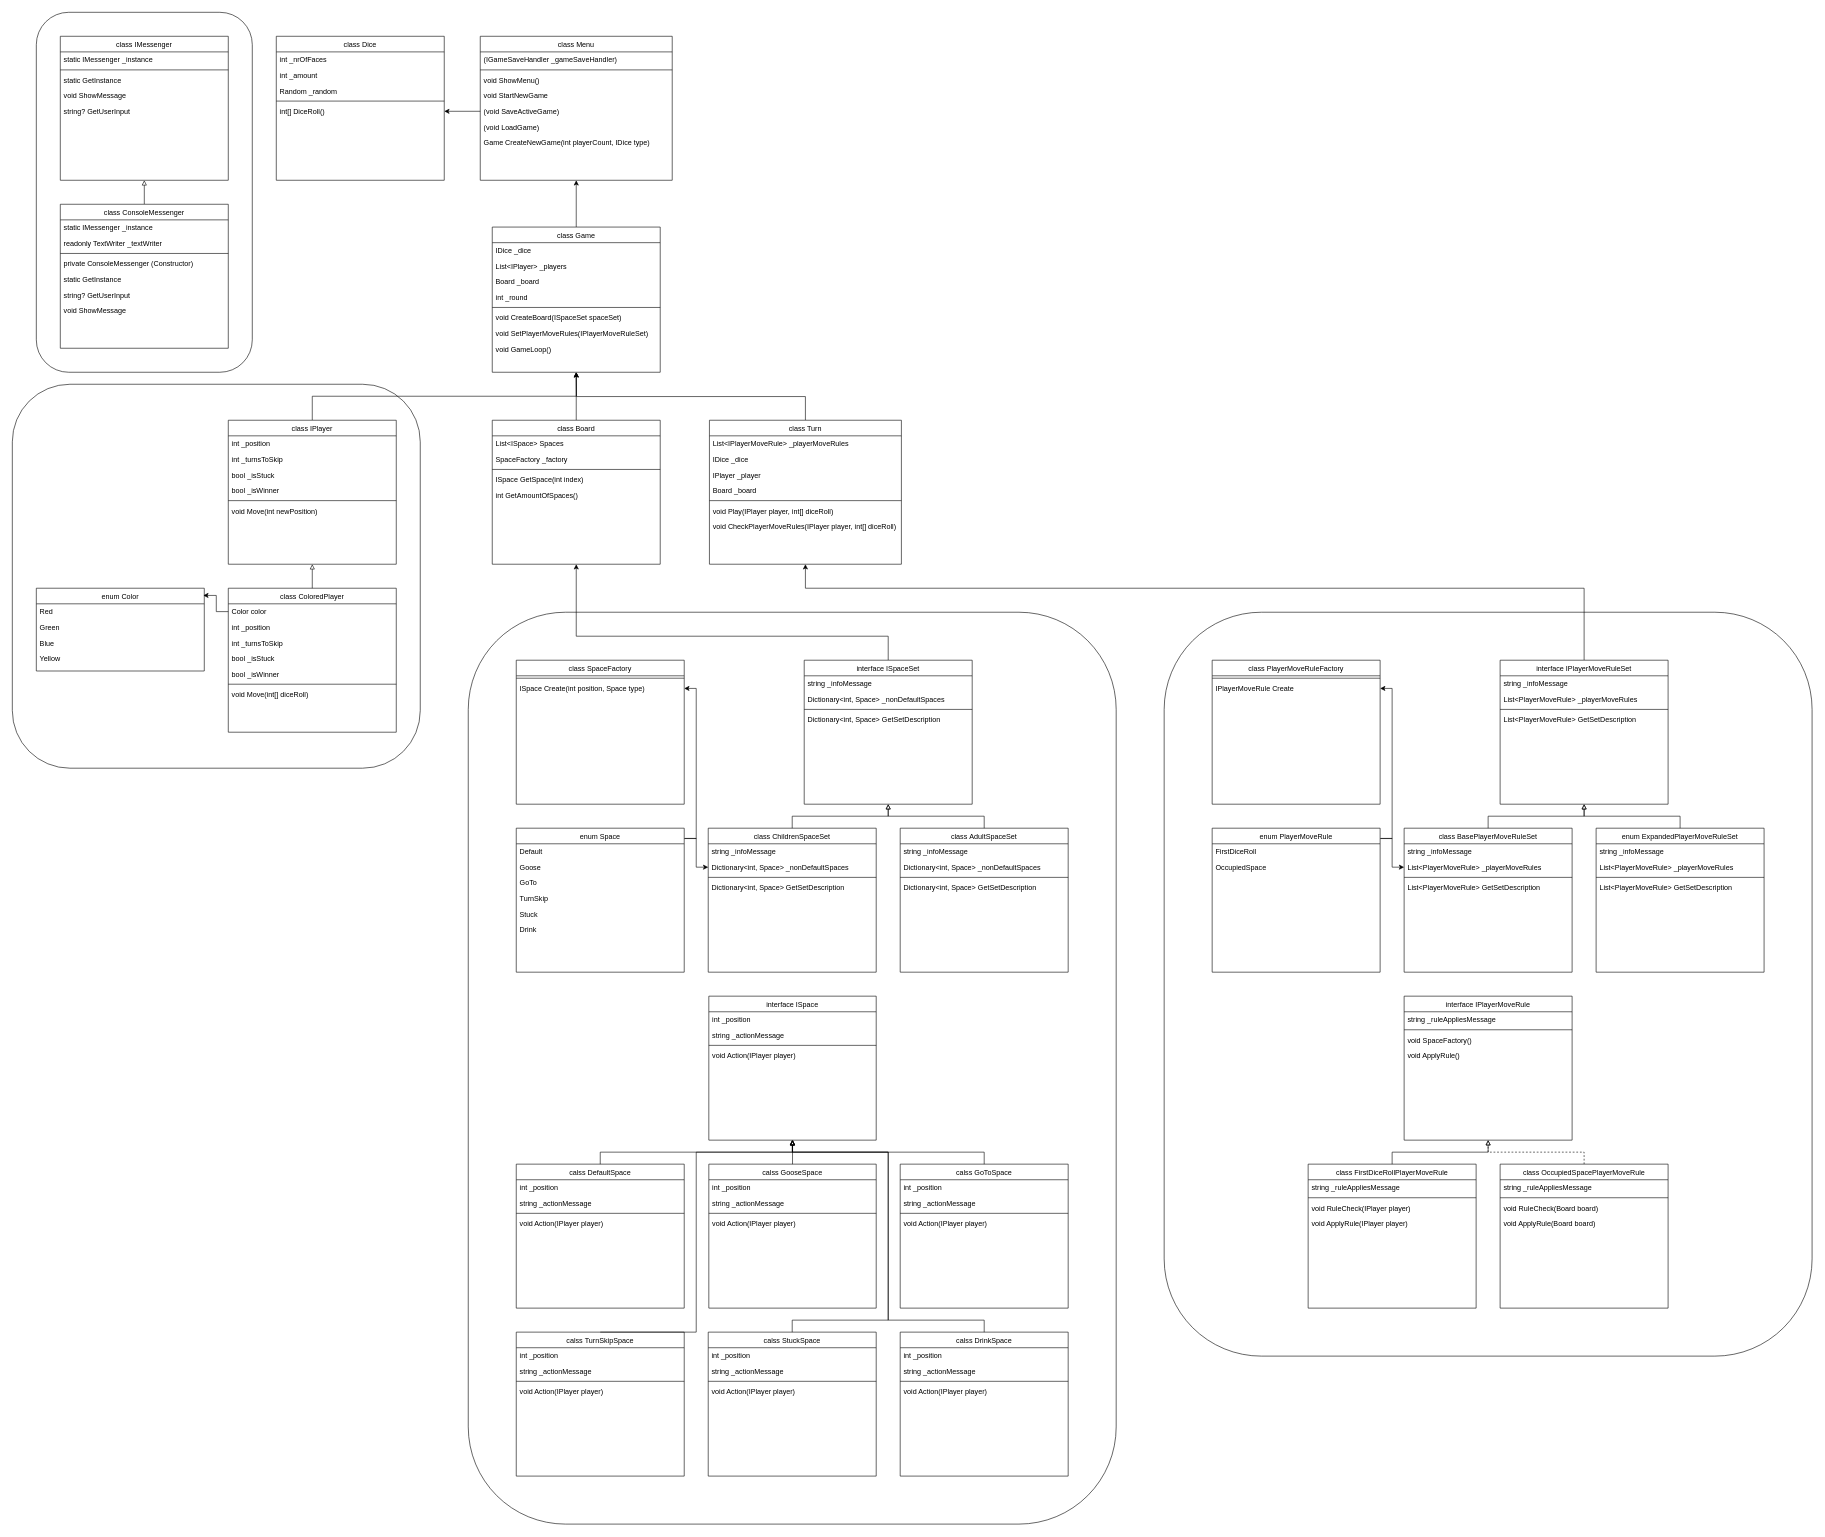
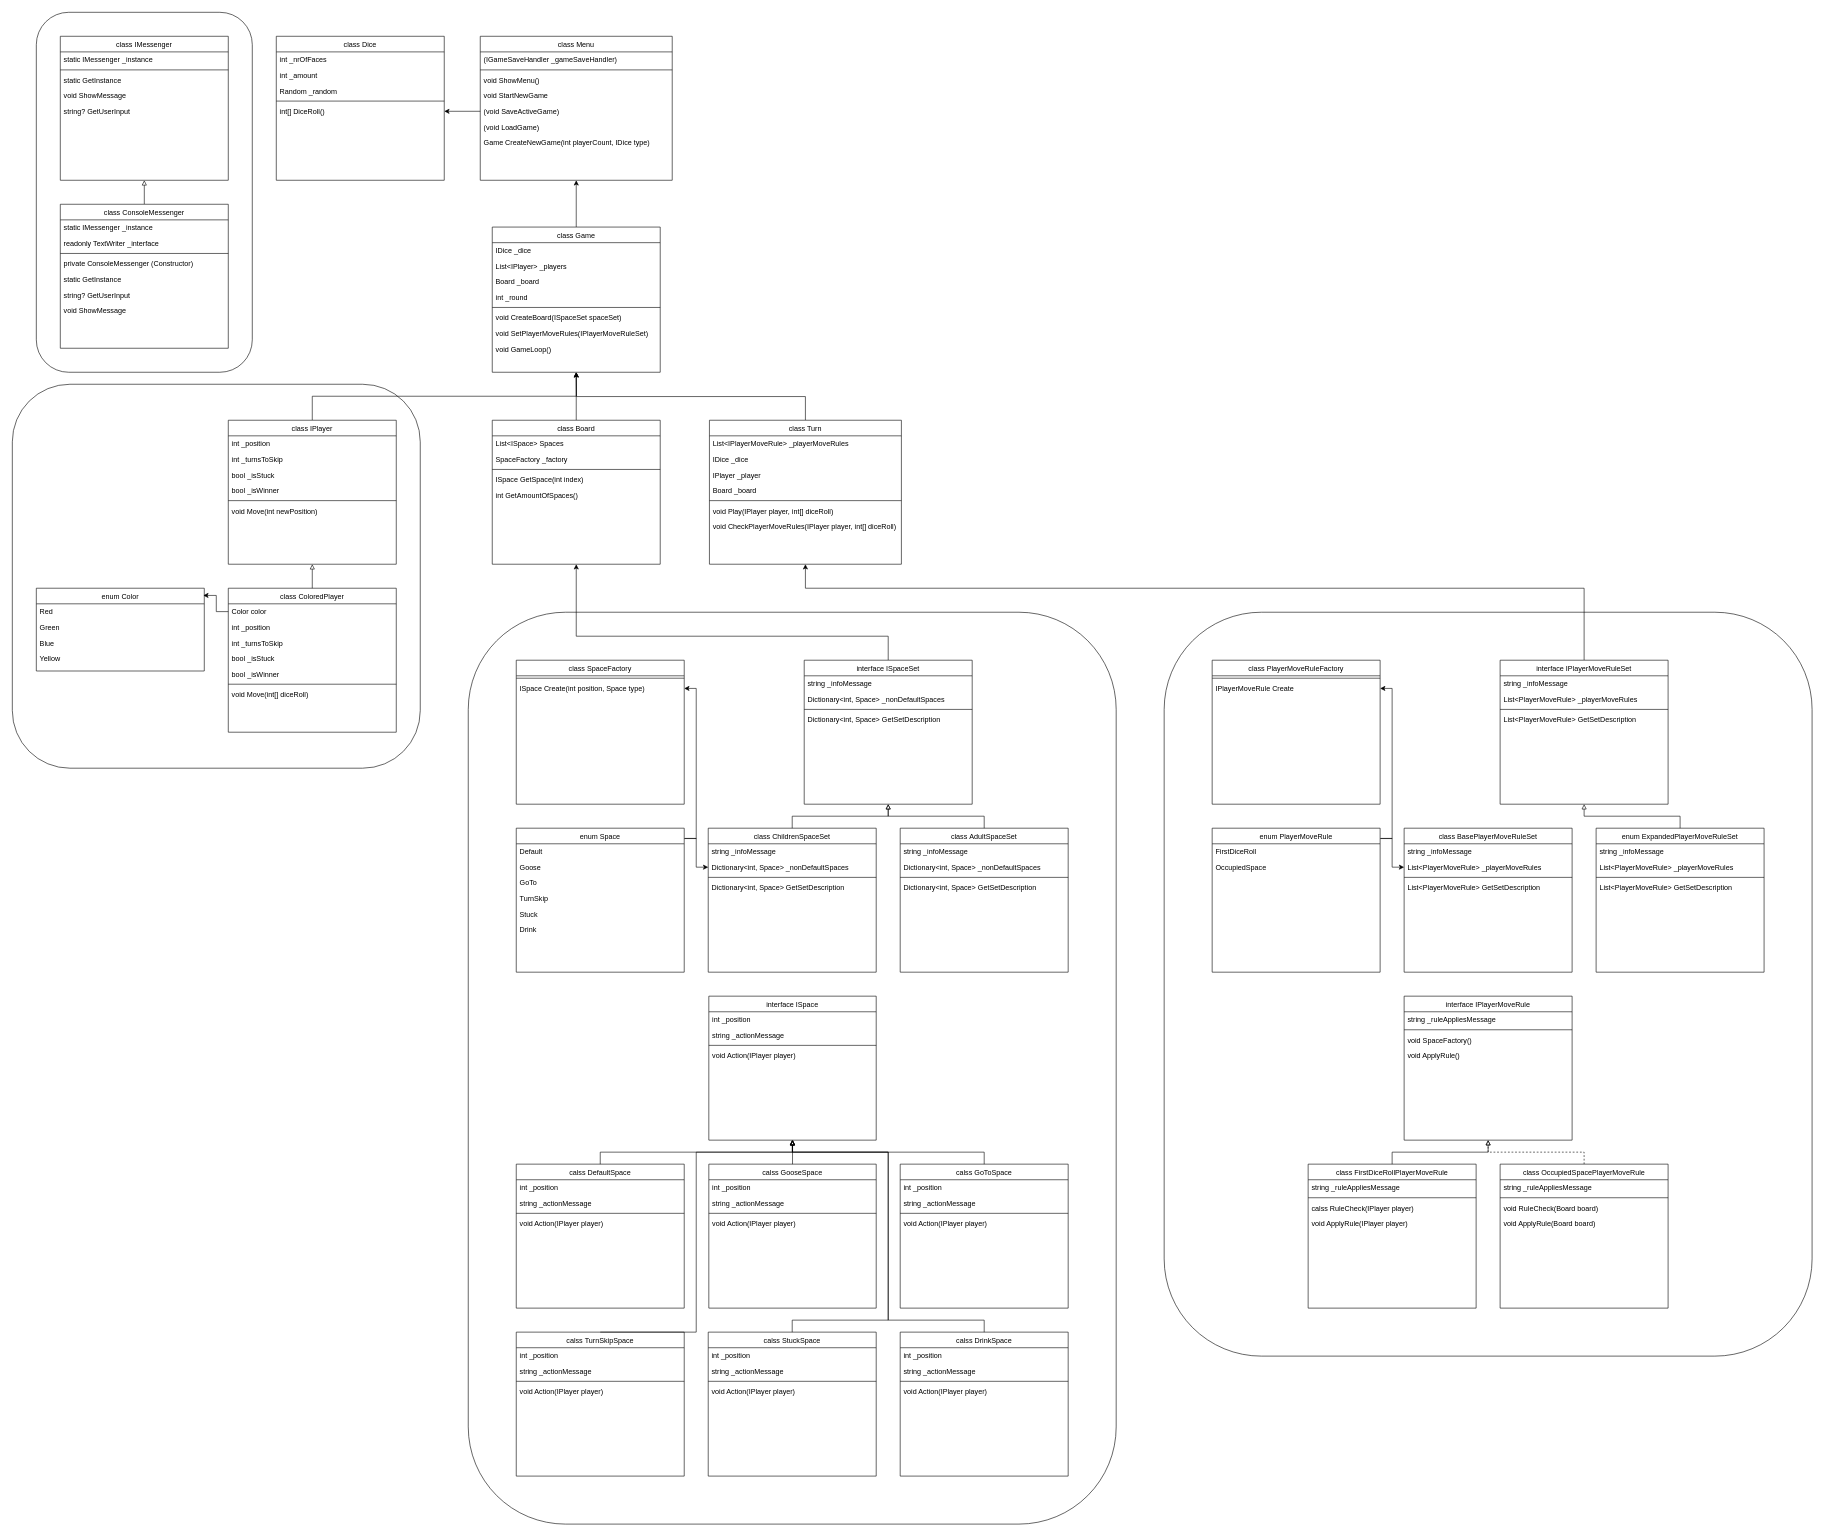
(121, 244) -> (119, 244)
(1529, 816) -> none
(1366, 1208) -> (1368, 1208)
